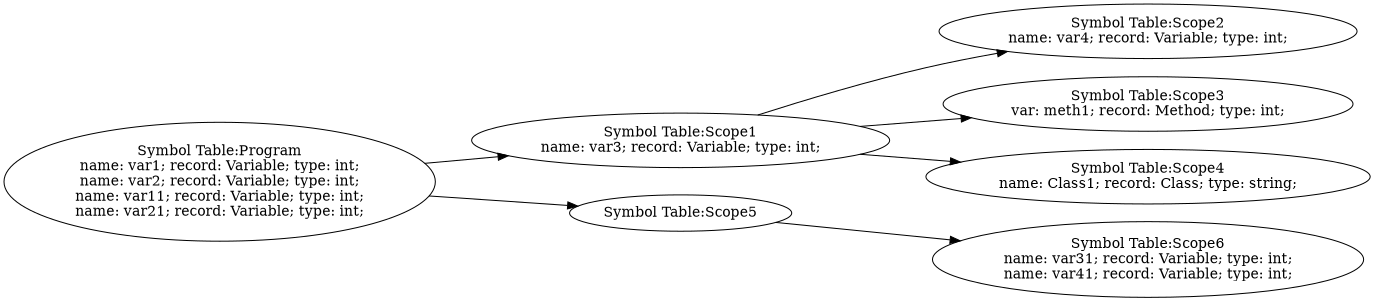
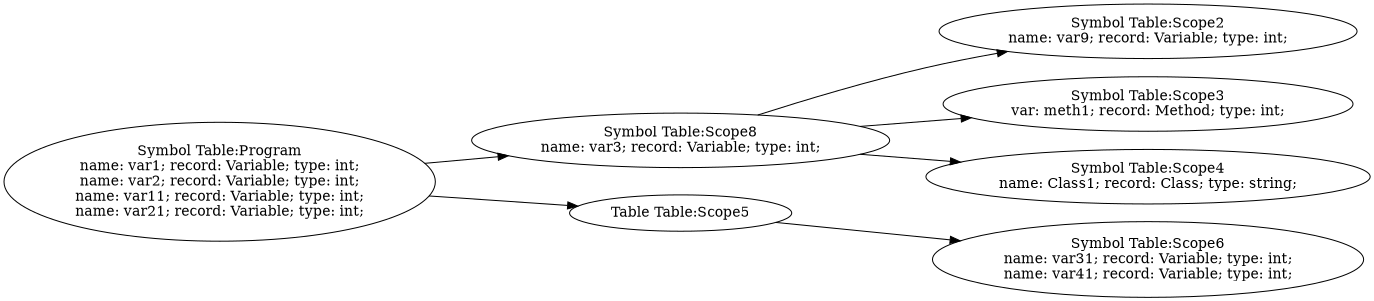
(1148, 31) -> (1148, 31)
(681, 140) -> (681, 140)
(681, 213) -> (681, 213)
